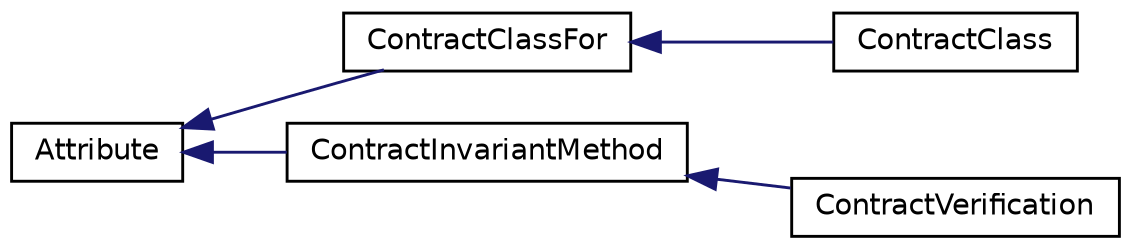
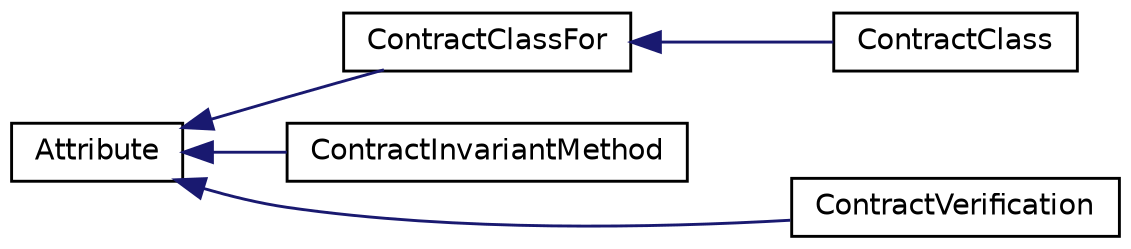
(754, 184) -> (495, 224)
